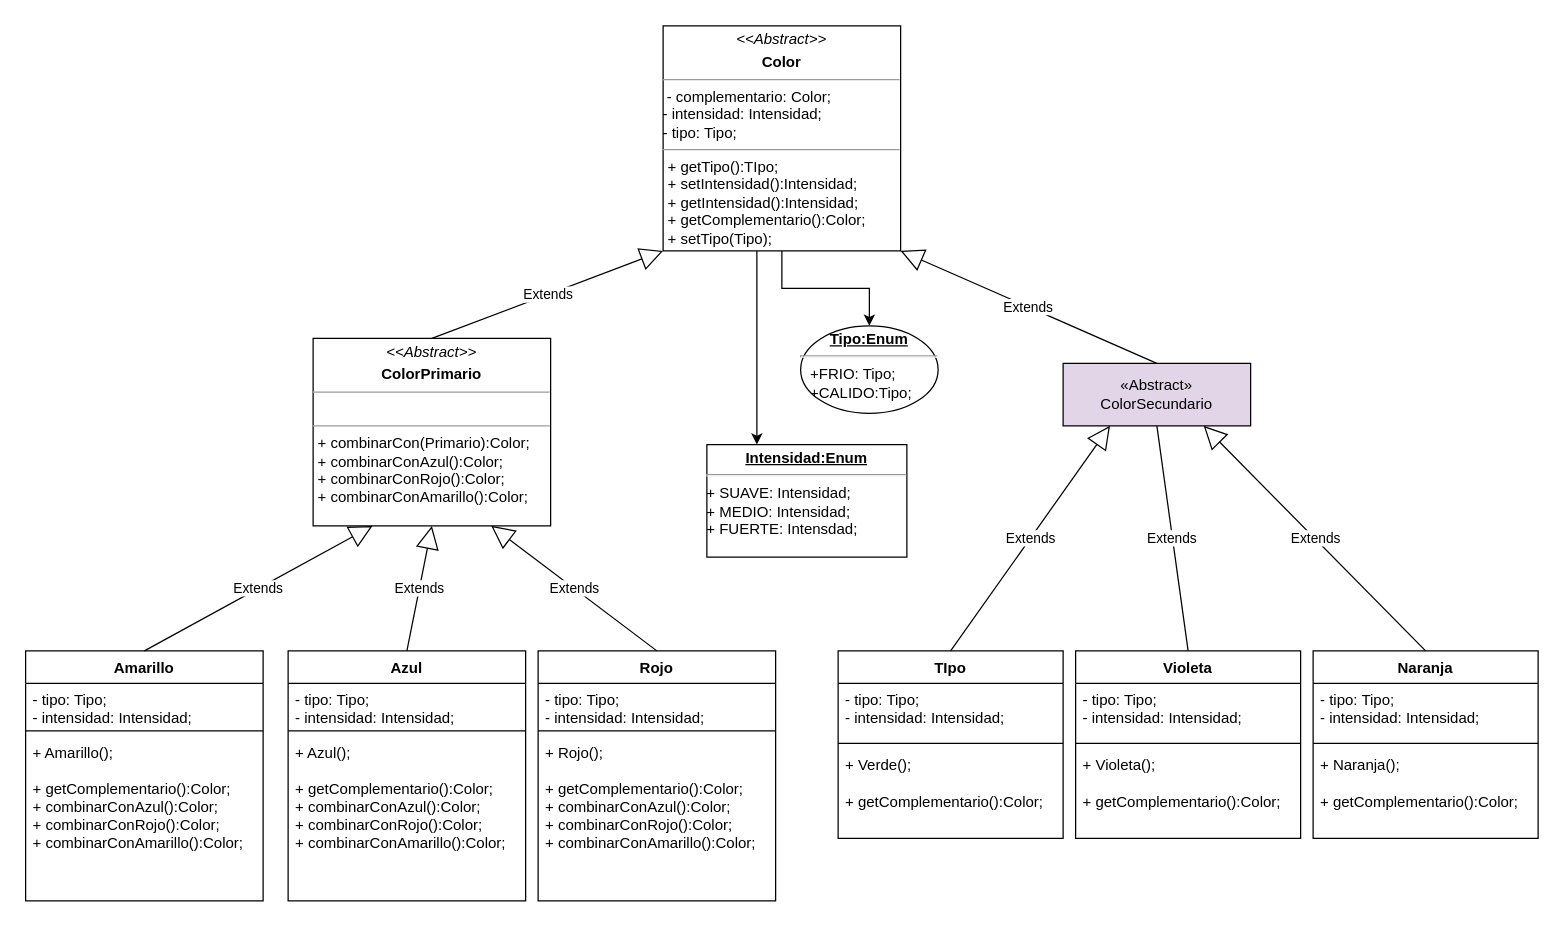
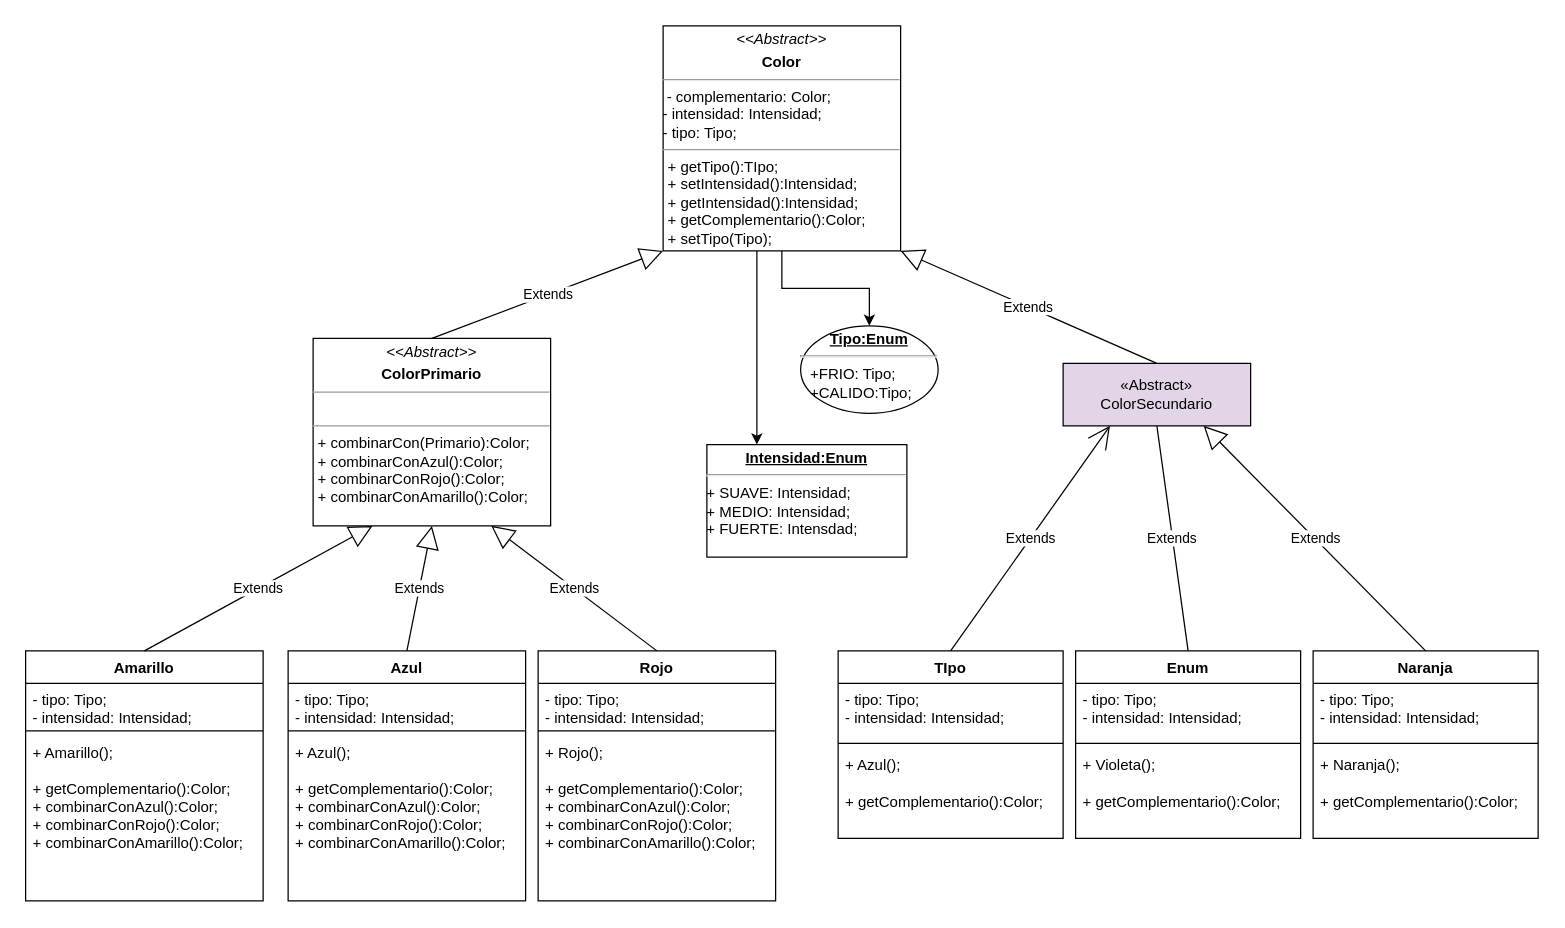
(1096, 446) -> (1101, 438)
(1188, 668) -> (1188, 668)
(952, 775) -> (952, 775)
